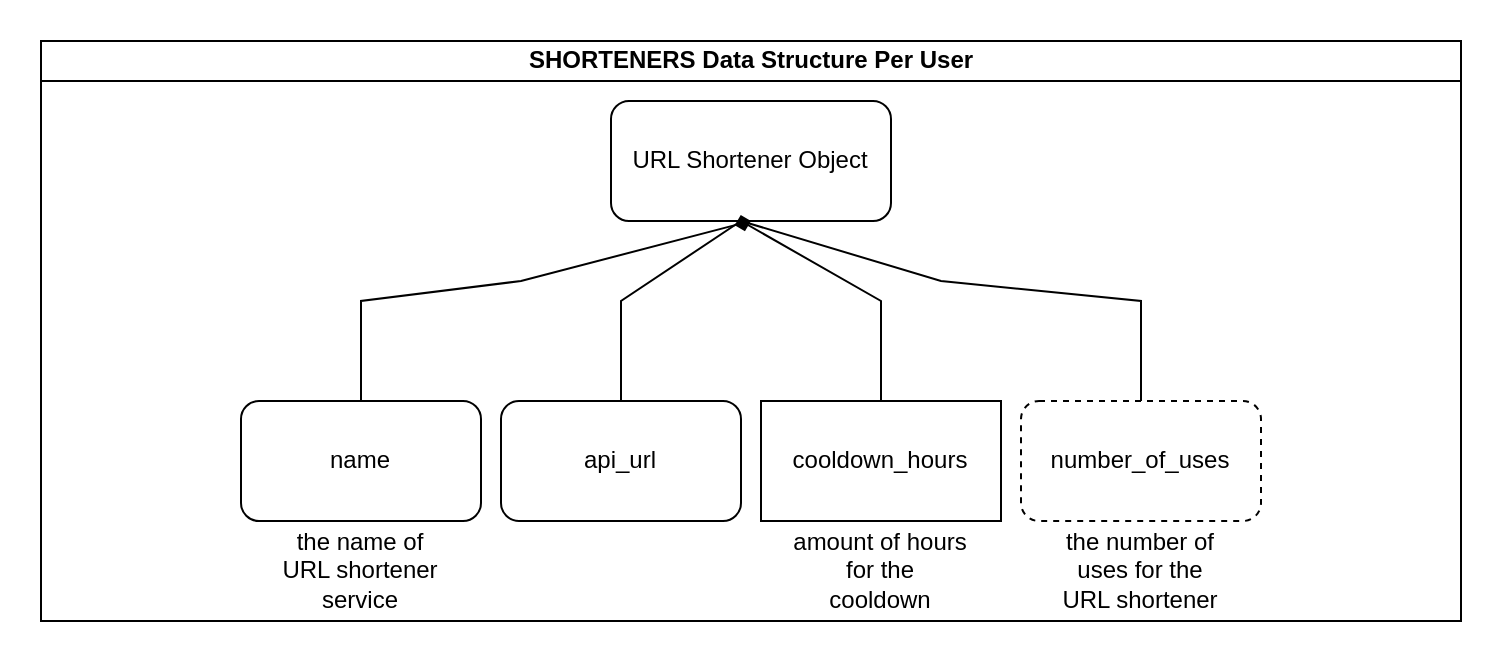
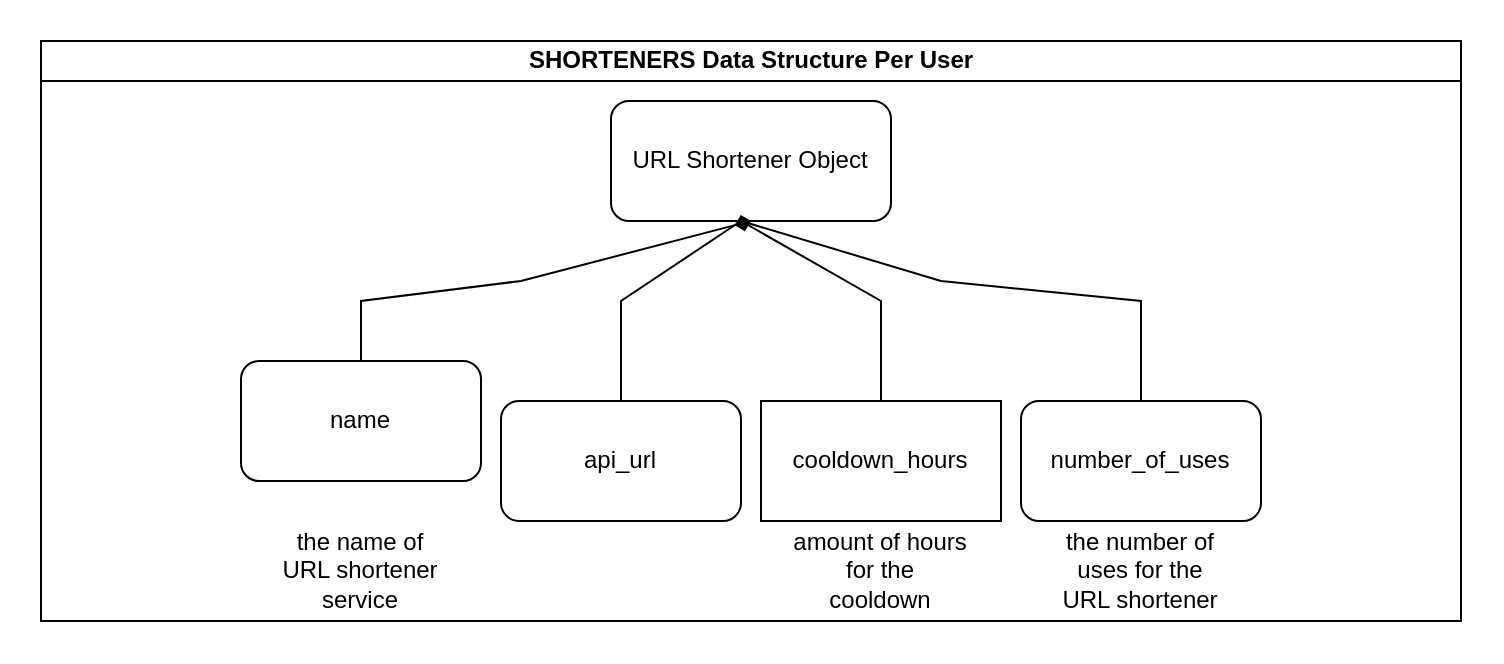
(361, 461) -> (361, 421)
(1141, 461) -> (1141, 461)
